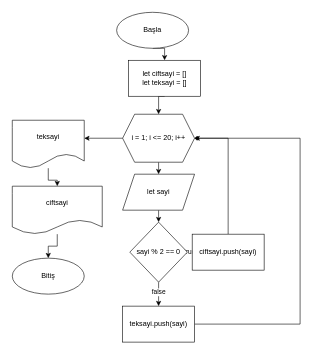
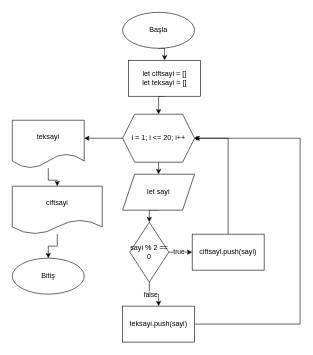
(153, 30) -> (159, 30)
(159, 252) -> (149, 252)
